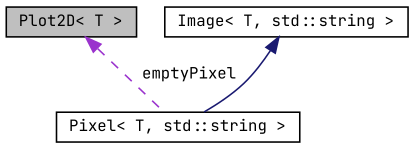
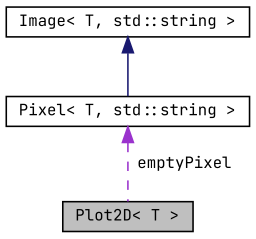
(131, 80) -> (128, 172)
